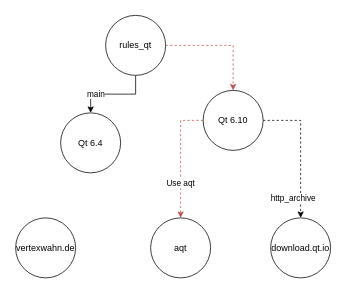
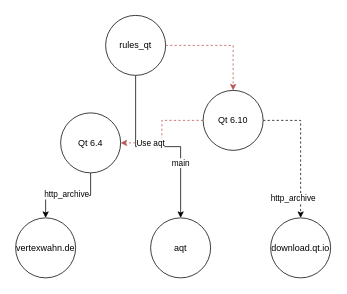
(91, 94) -> (135, 140)
(180, 130) -> (146, 143)
none -> (70, 195)
